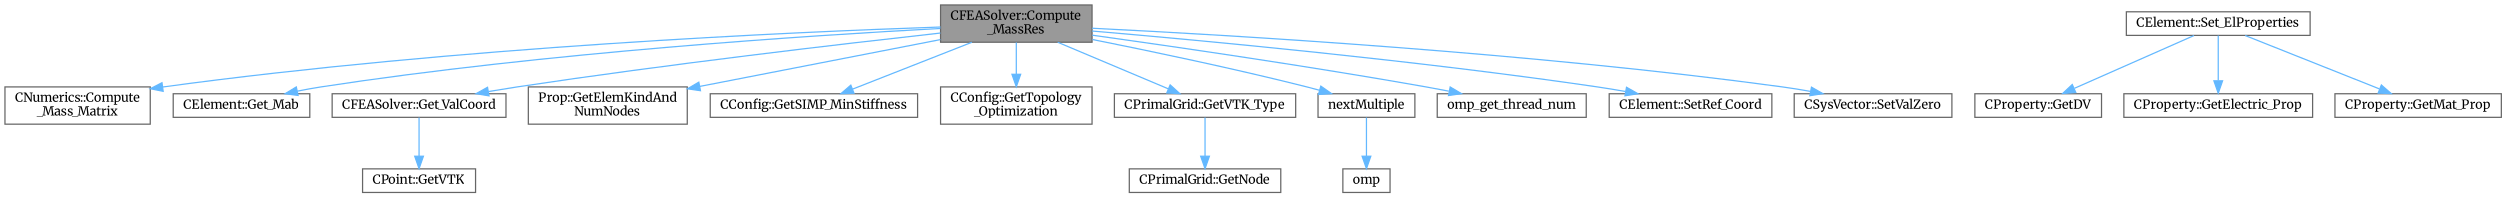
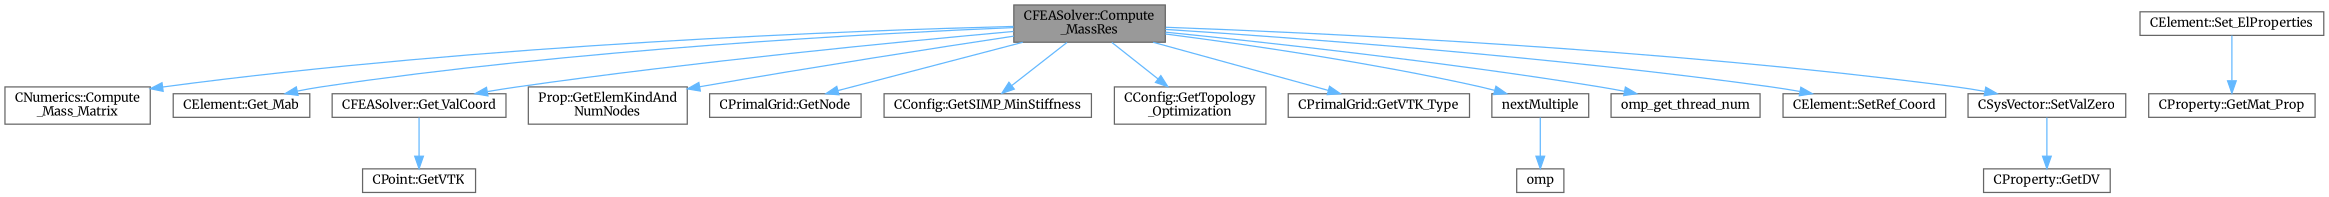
(2134, 62) -> (2047, 137)
(2218, 106) -> none
(1205, 137) -> (930, 66)
